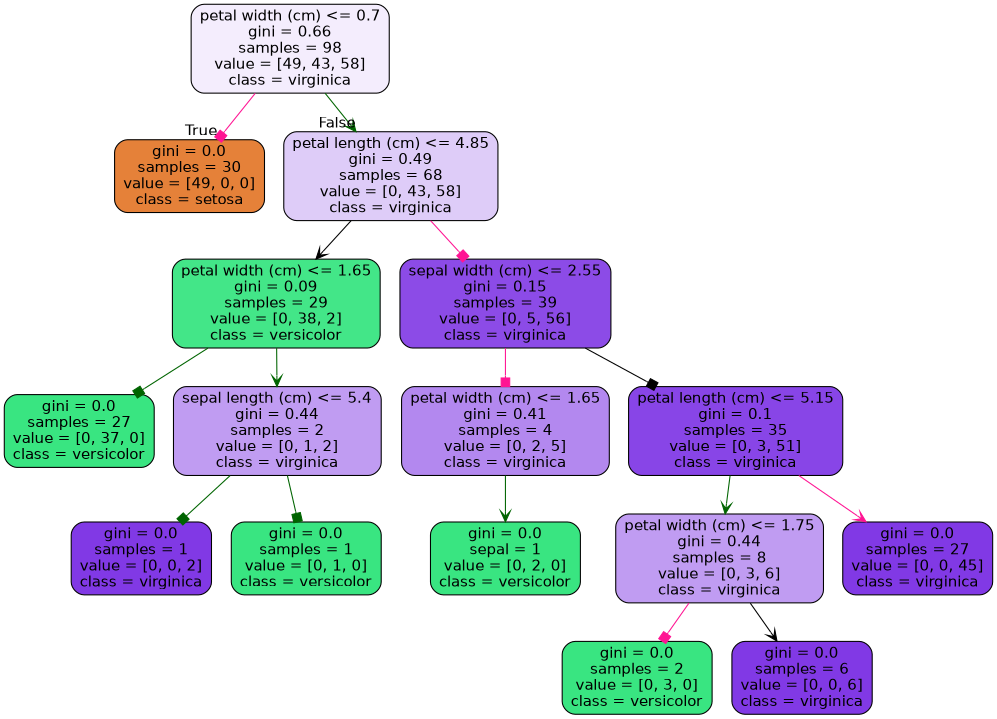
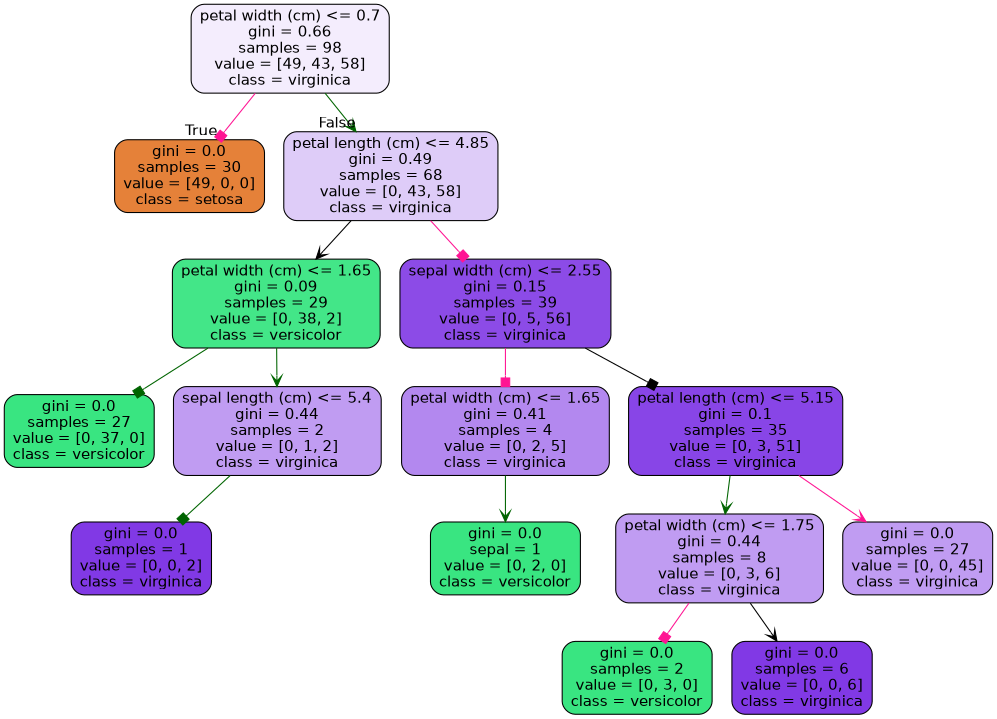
(306, 558) -> none
(918, 558) -> (918, 558)
